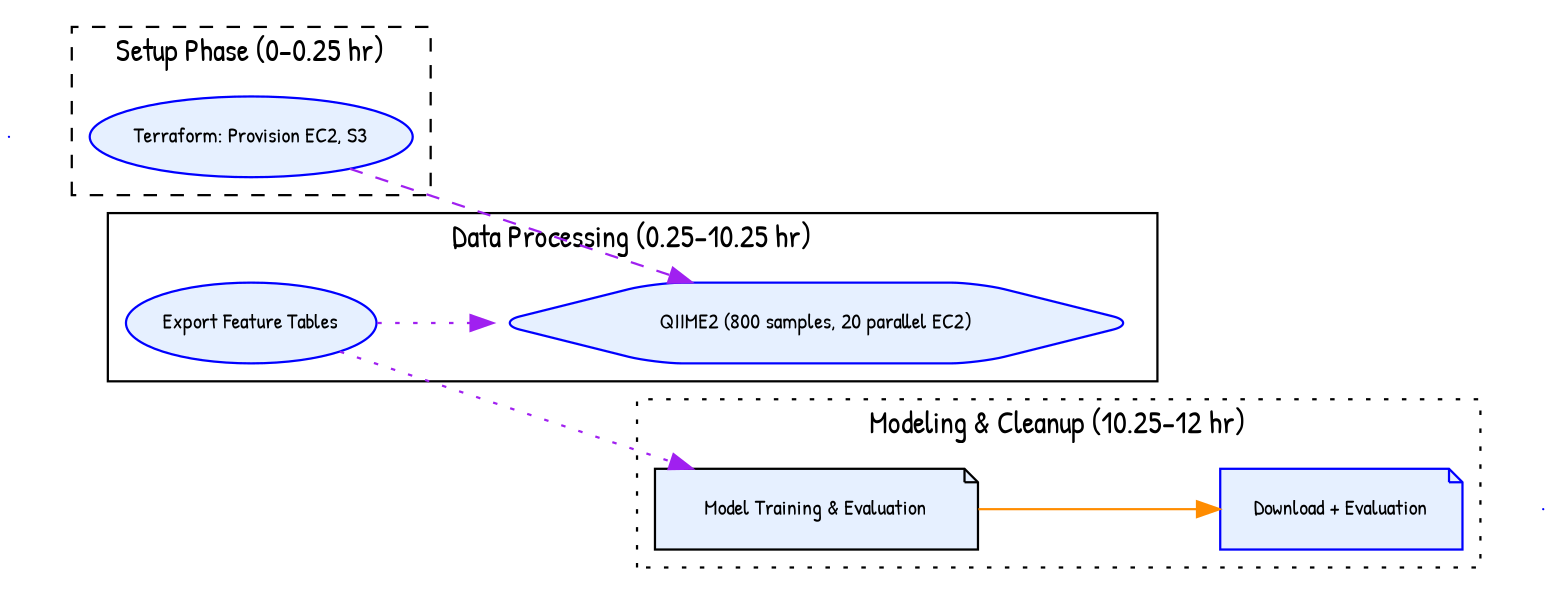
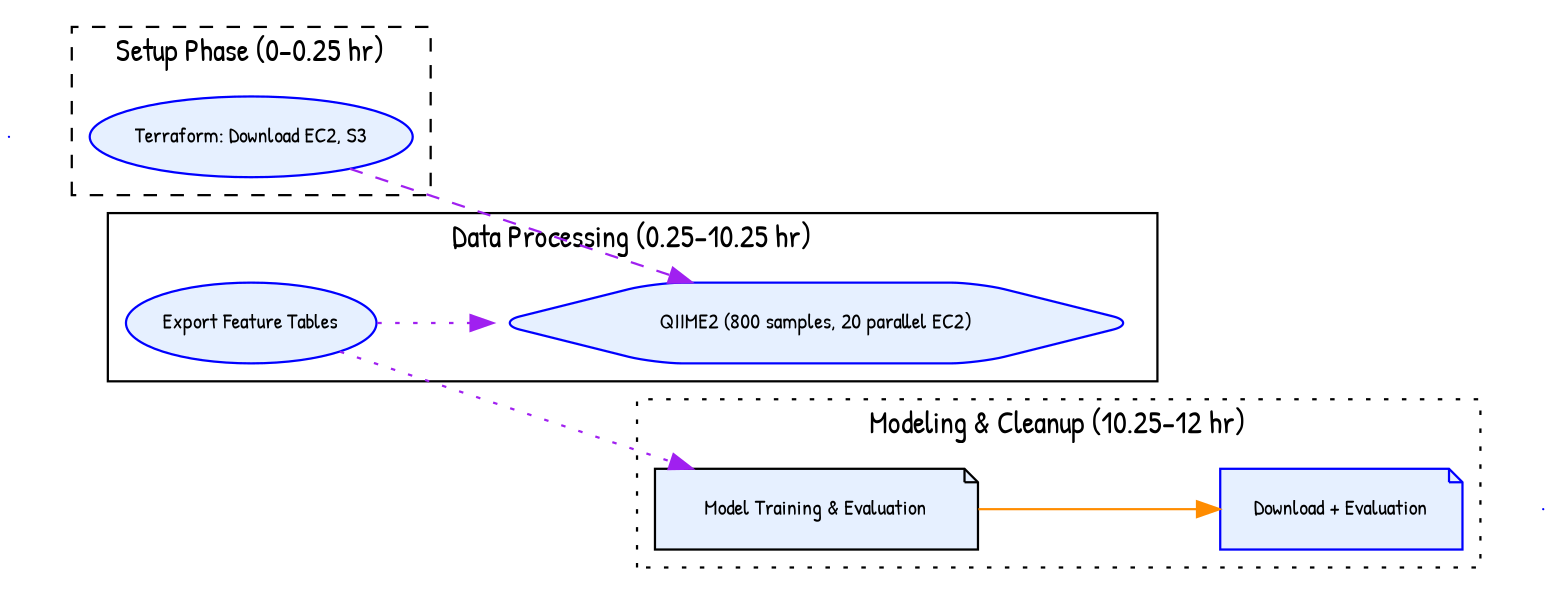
(251, 137) -> (251, 137)
